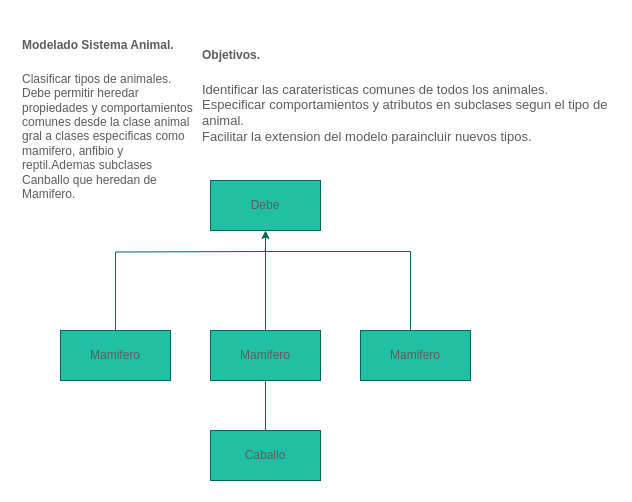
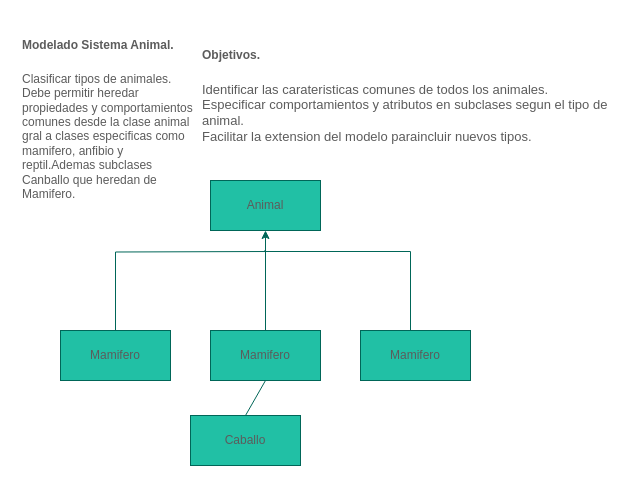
(266, 206) -> (266, 206)
(266, 456) -> (246, 441)
